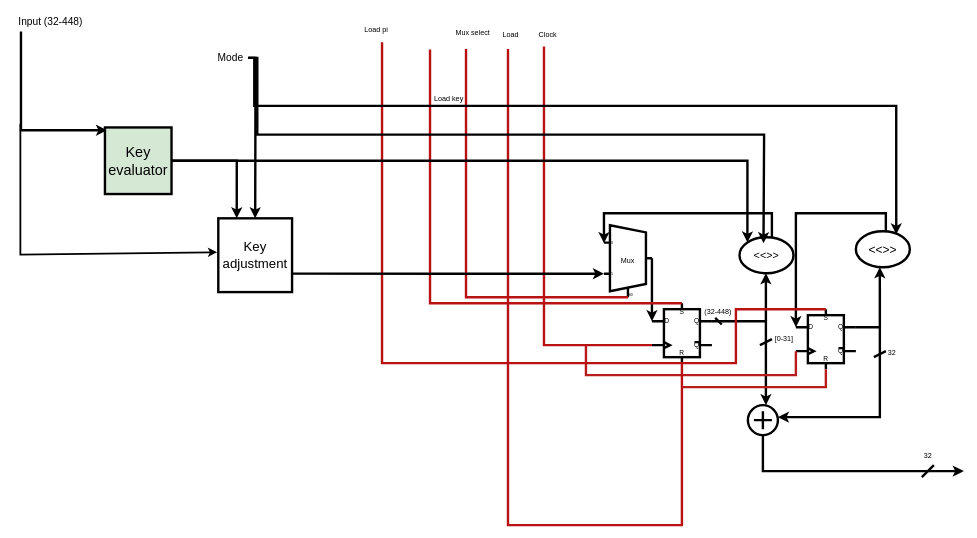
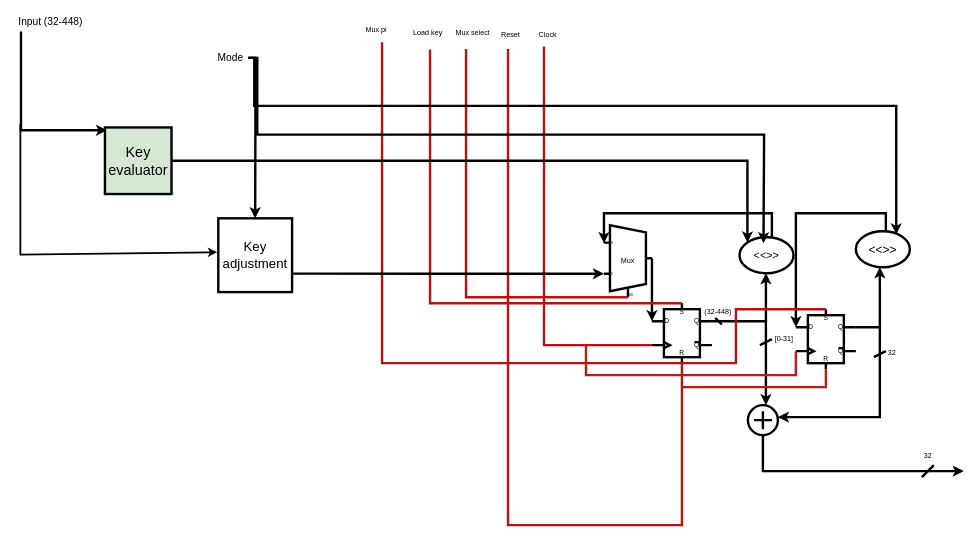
(376, 30) -> (376, 30)
(511, 35) -> (511, 35)
(449, 99) -> (428, 33)
(237, 186) -> none
